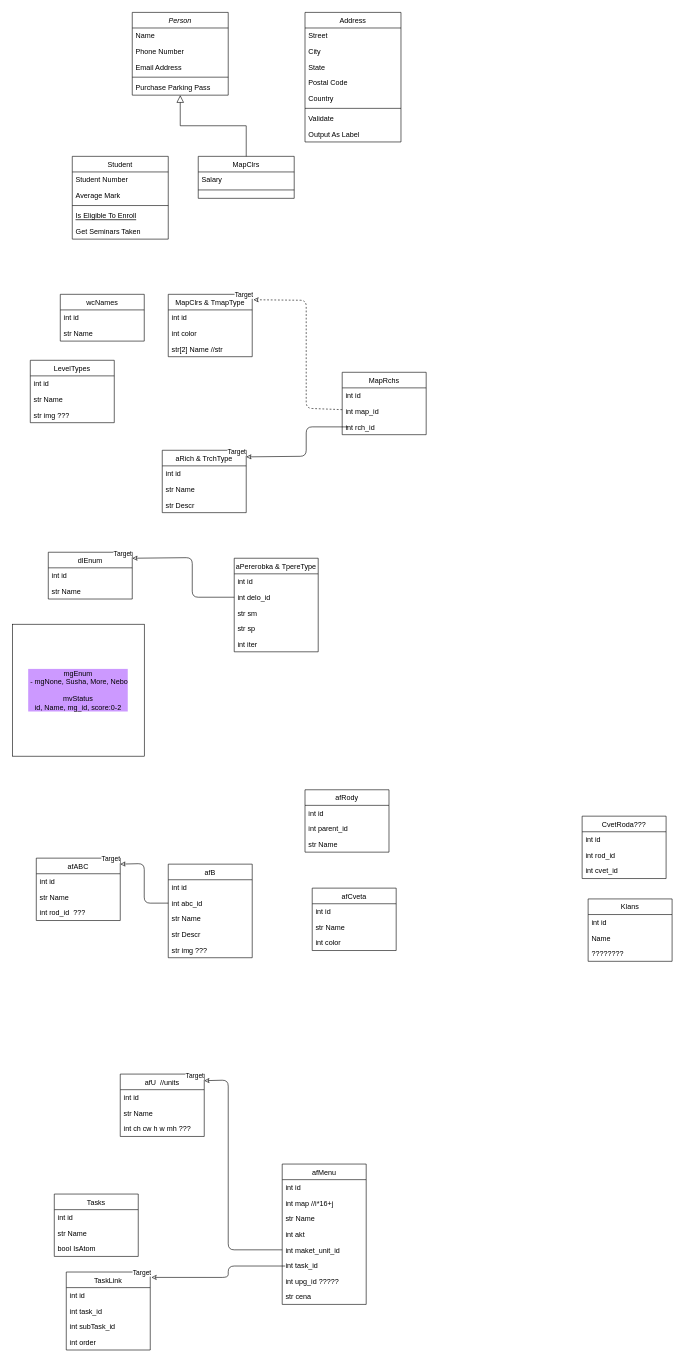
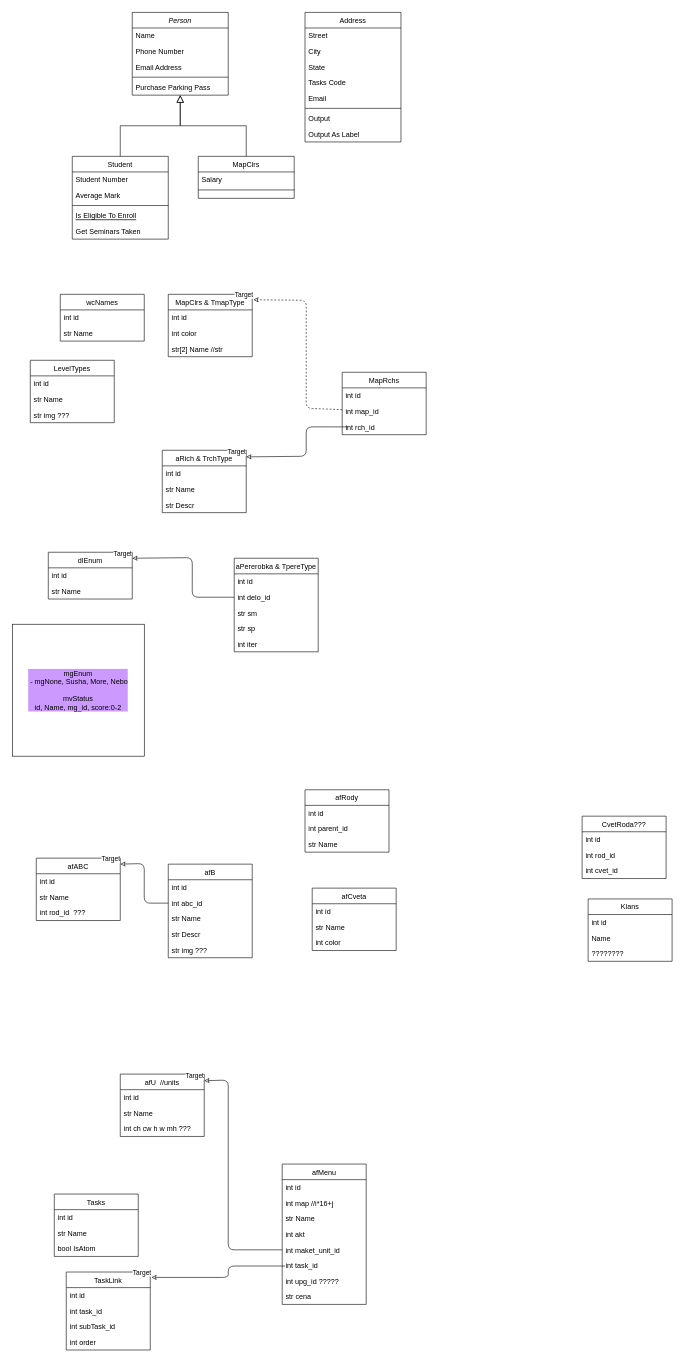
(329, 83) -> (328, 83)
(323, 98) -> (317, 98)
(323, 119) -> (320, 119)
none -> (134, 126)
